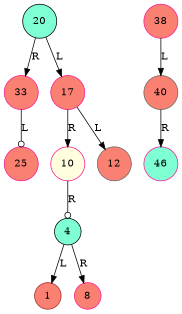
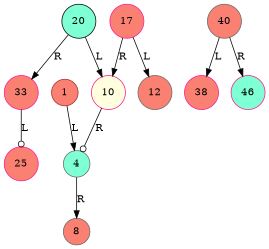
(52, 53) -> (92, 54)
(161, 53) -> (214, 53)
(68, 232) -> (77, 164)
(59, 260) -> (70, 124)
(88, 296) -> (77, 232)
